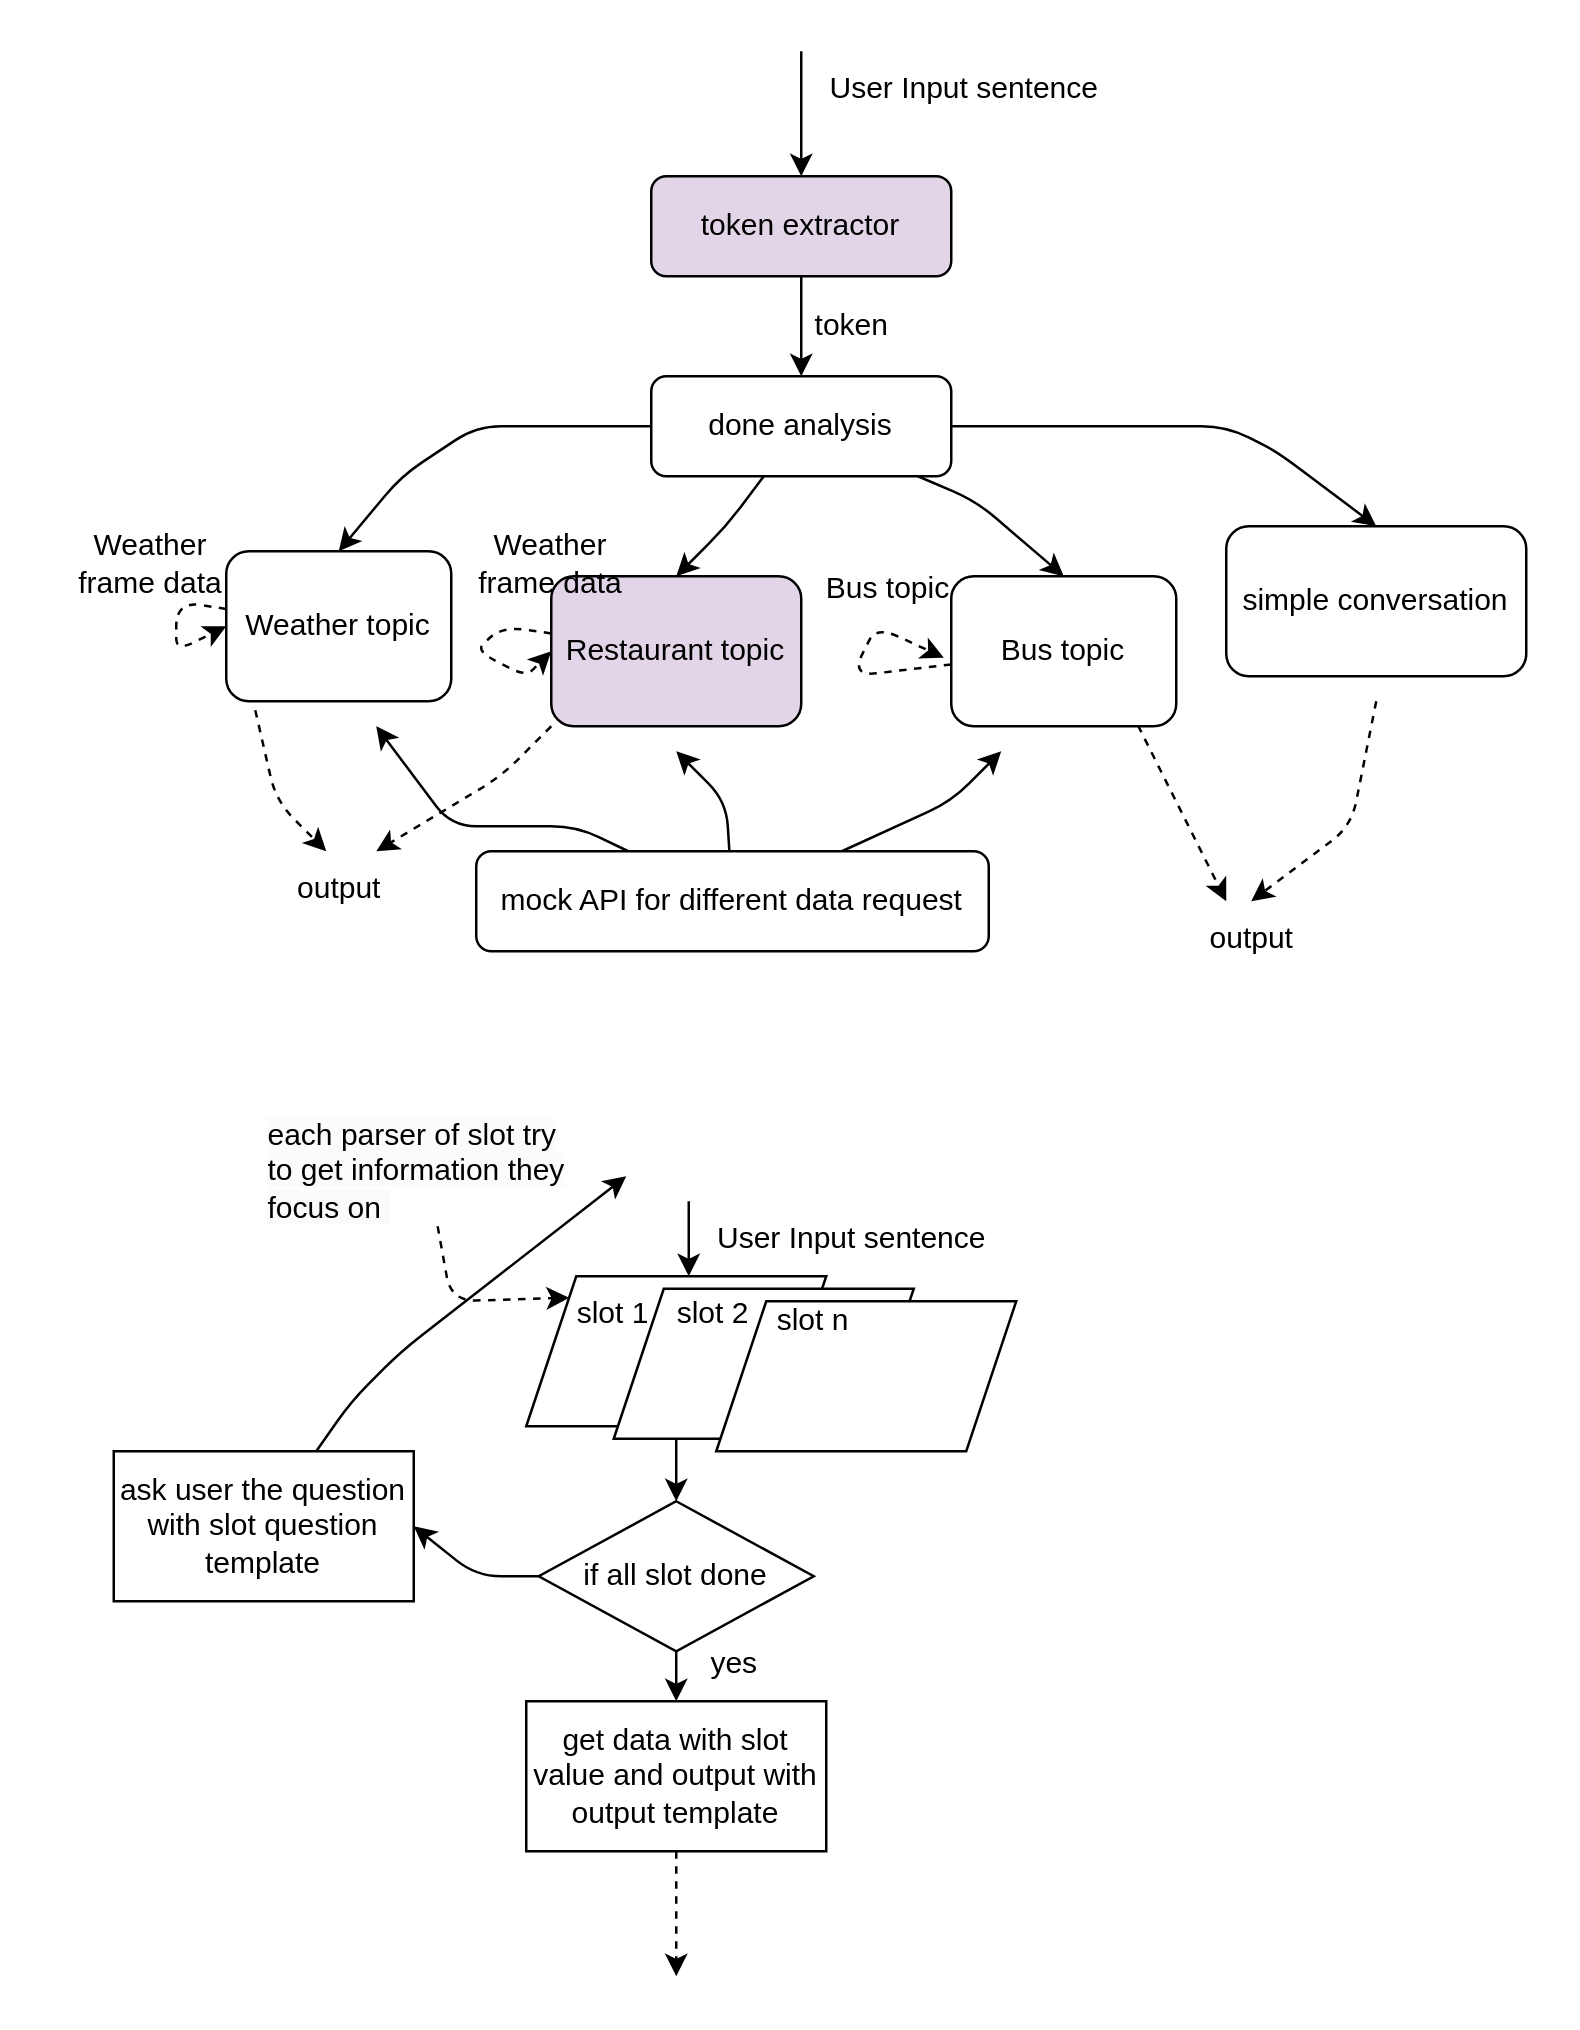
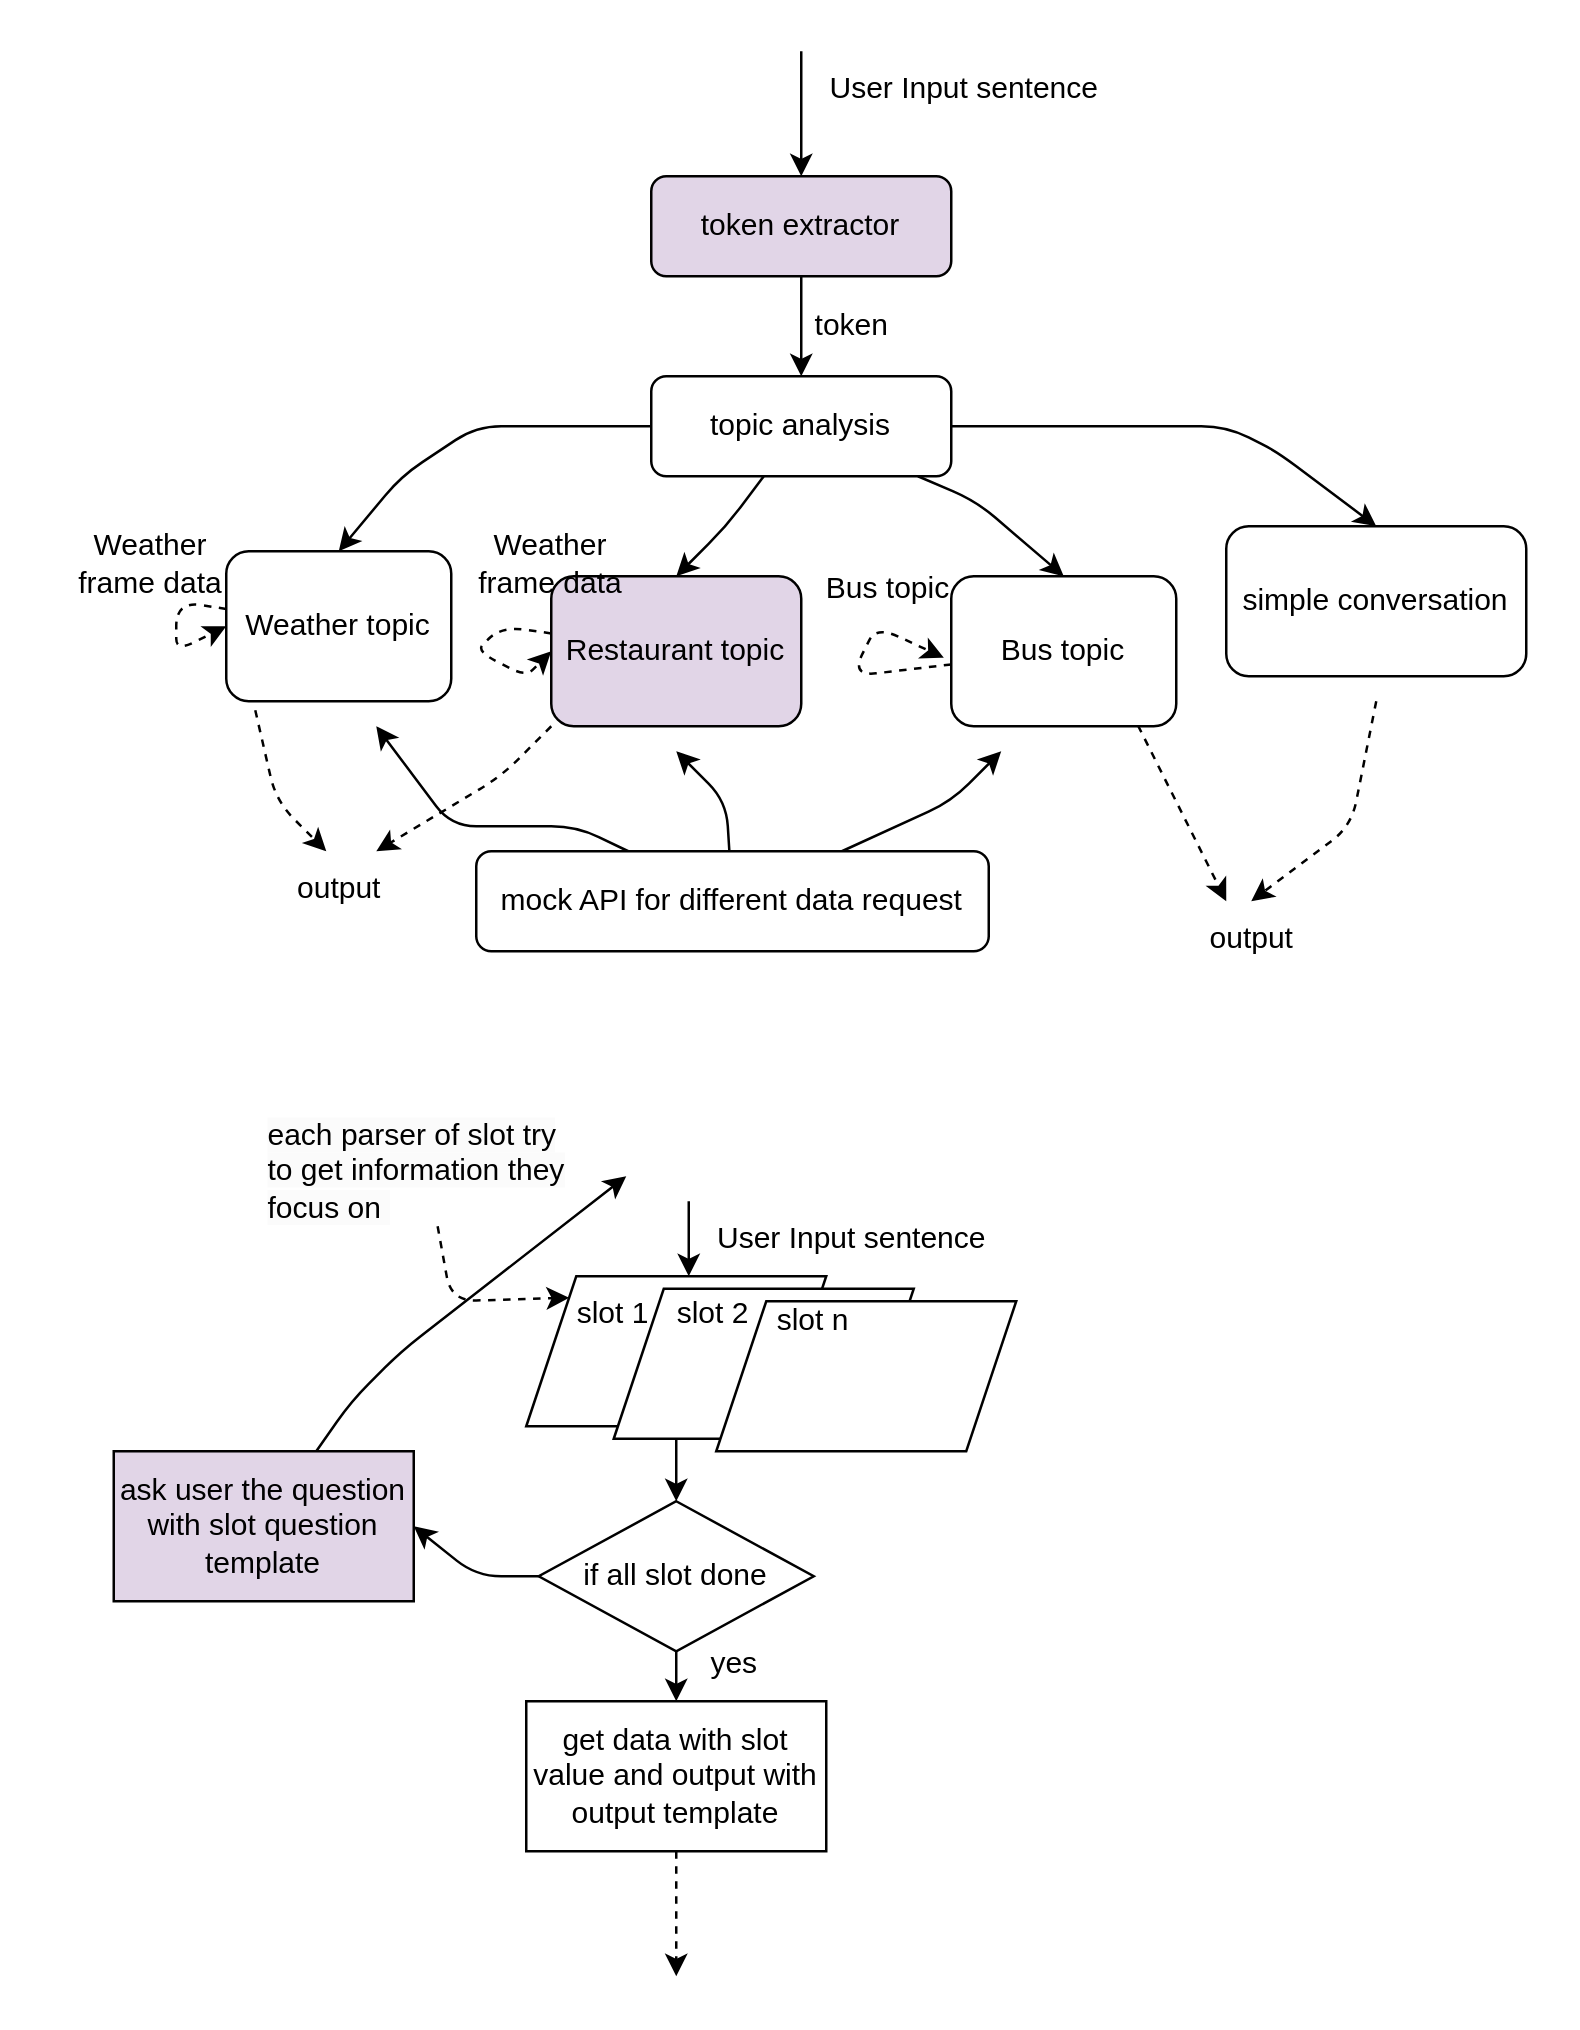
(801, 426) -> (801, 426)
(264, 1526) -> (264, 1526)
